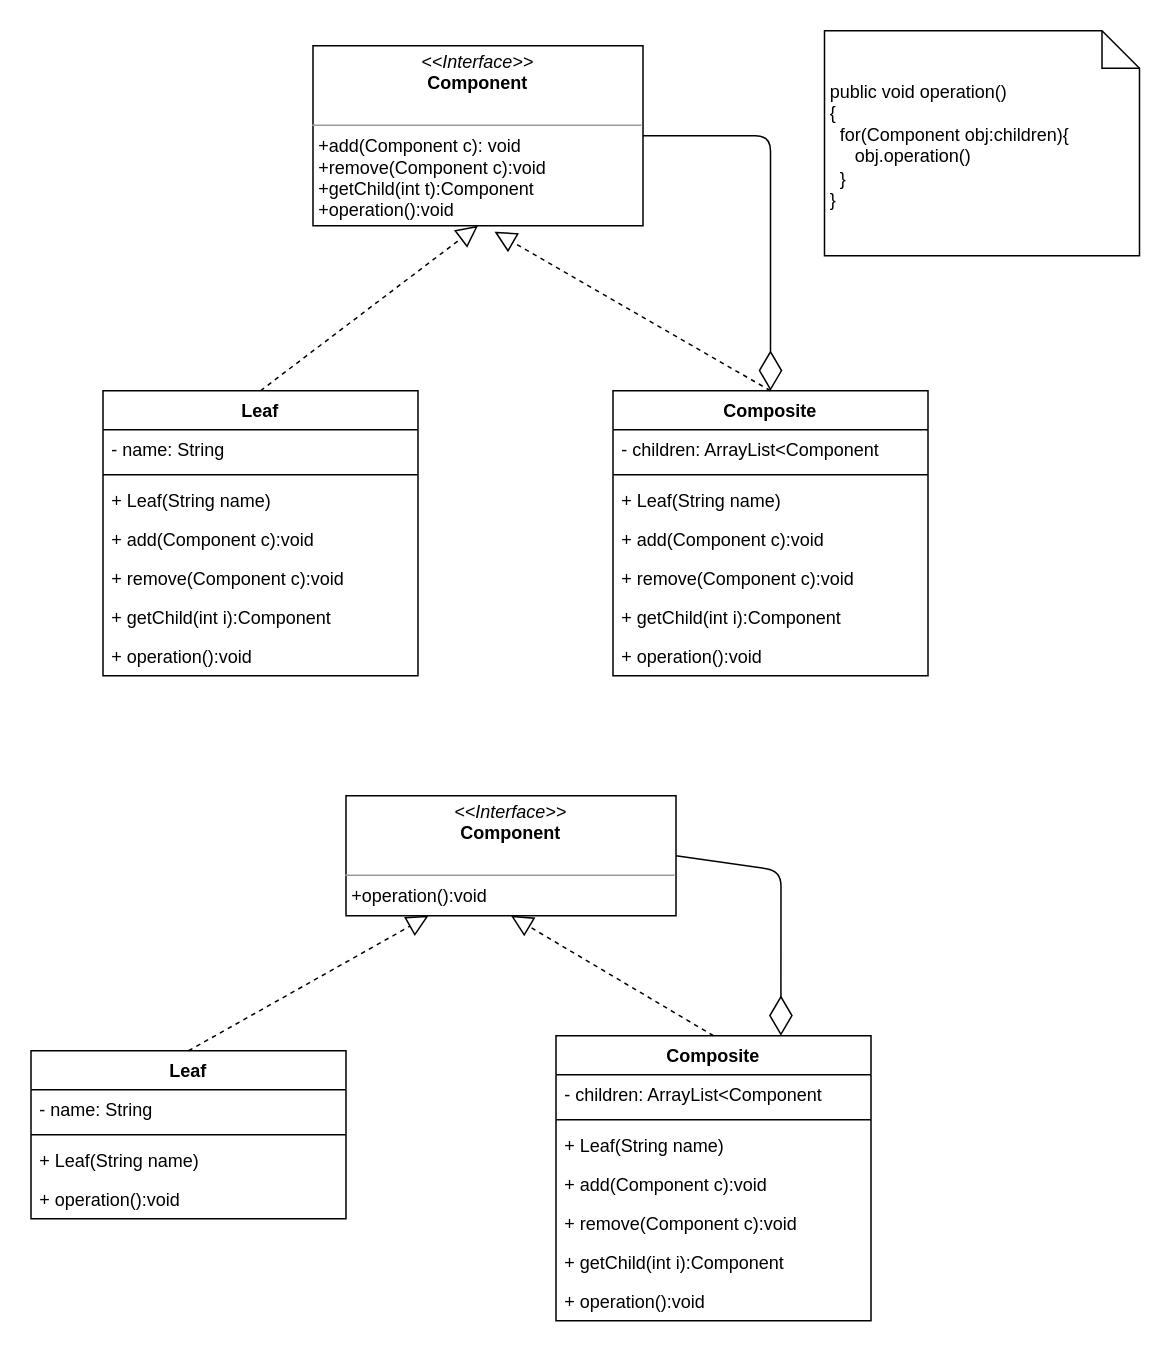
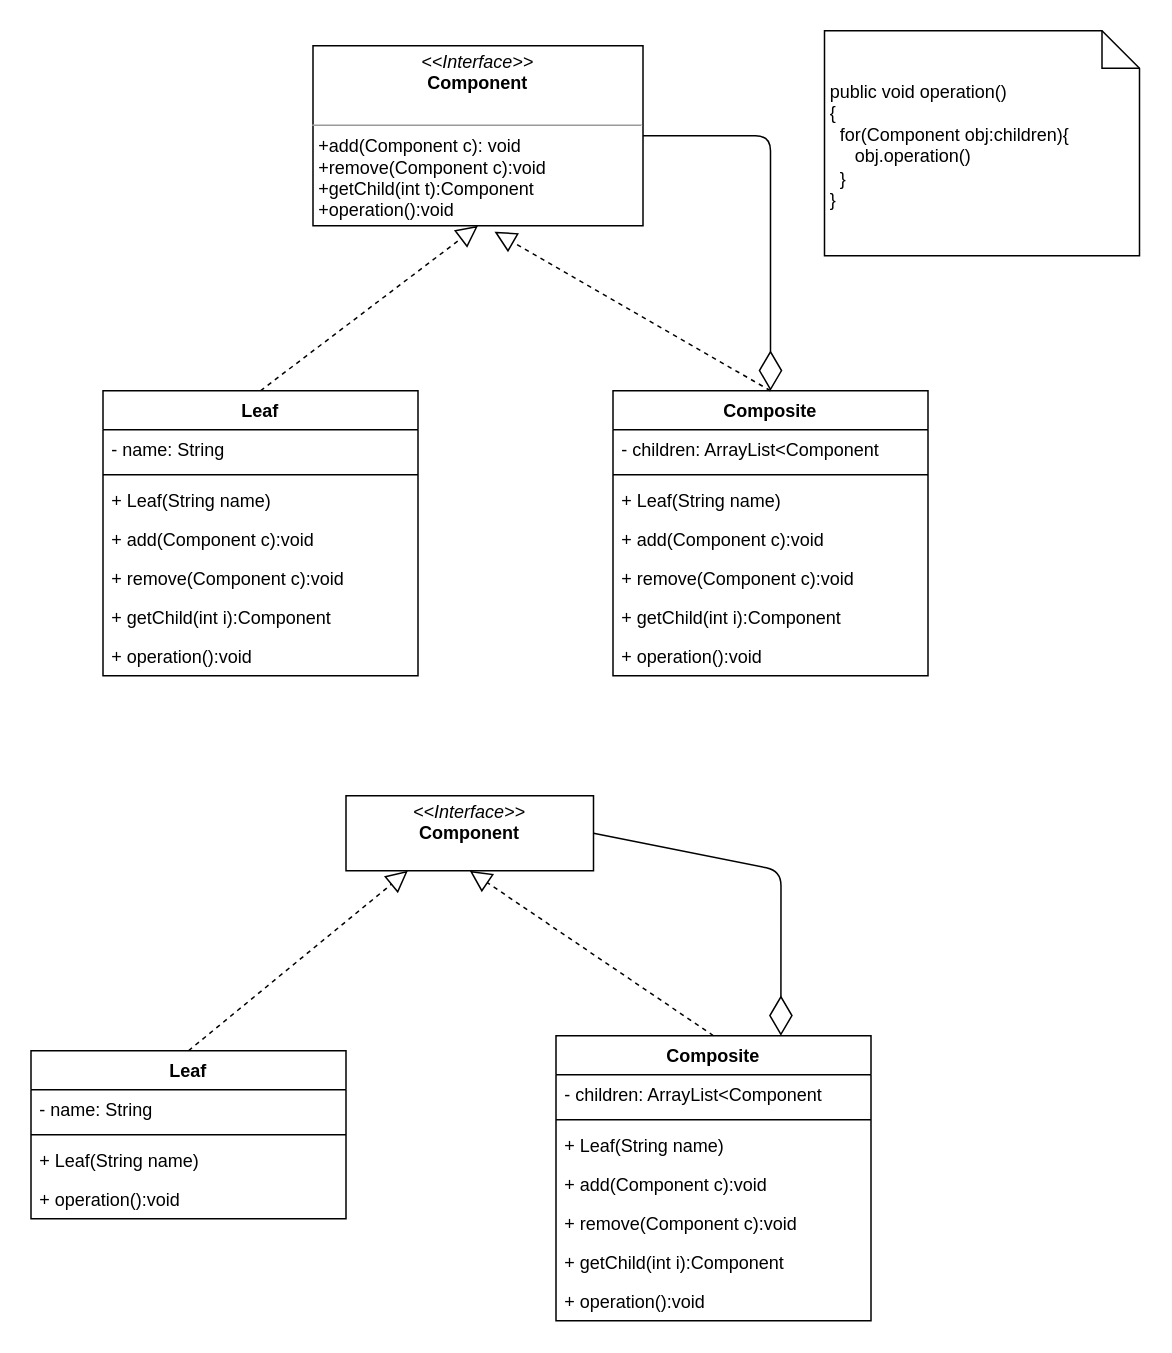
(511, 856) -> (470, 833)
